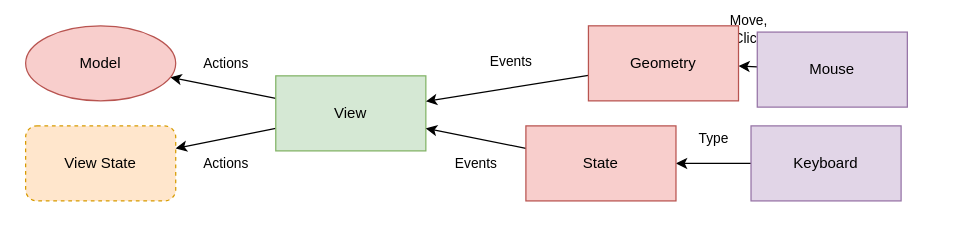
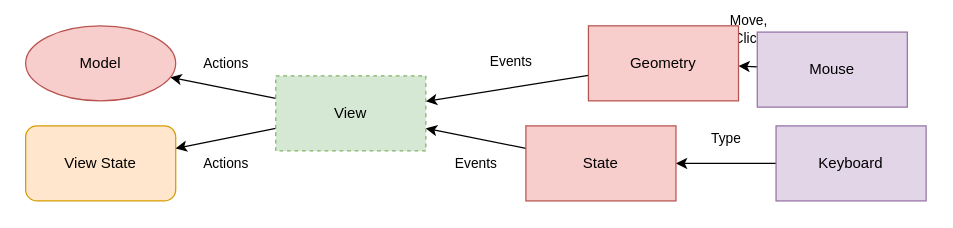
(351, 113) -> (351, 113)
(101, 163) -> (101, 163)
(826, 163) -> (851, 163)
